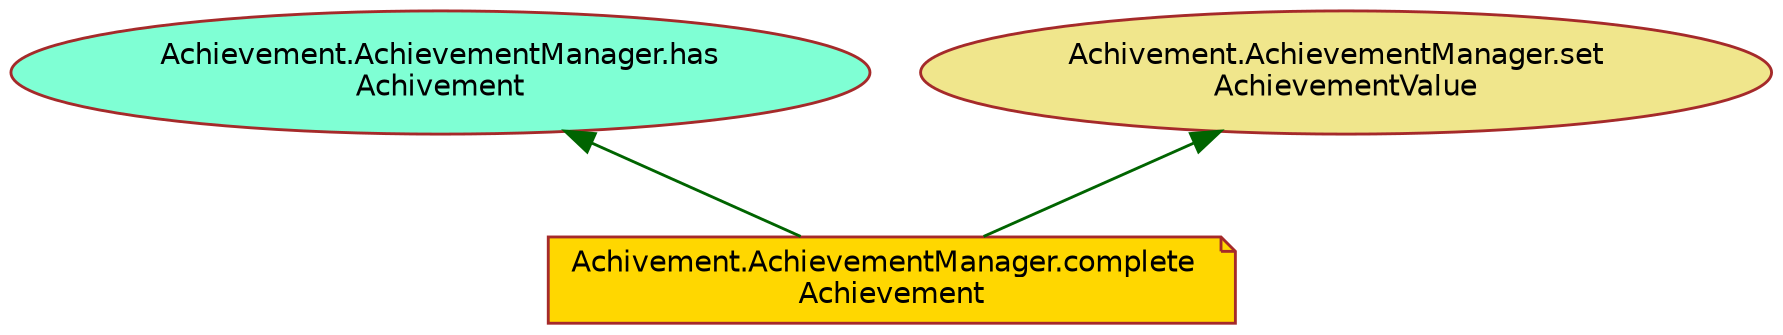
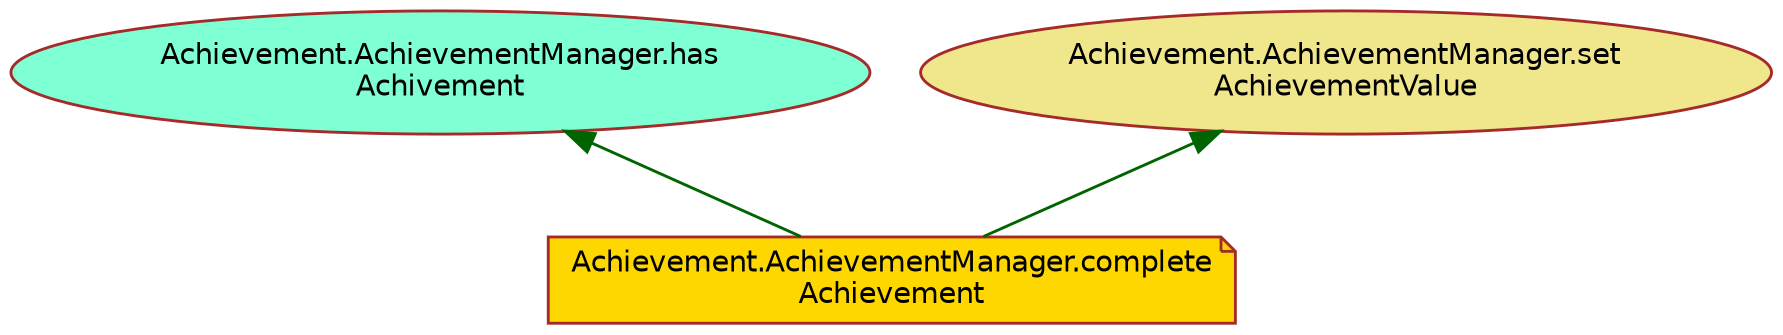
(1346, 73) -> (1346, 73)
(892, 280) -> (892, 280)
